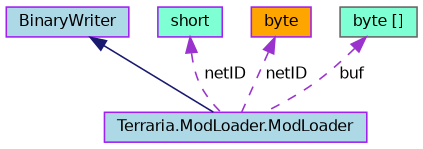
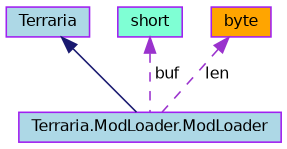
(68, 22) -> (48, 22)
(379, 22) -> none
(223, 75) -> (165, 75)
(284, 75) -> (215, 75)
